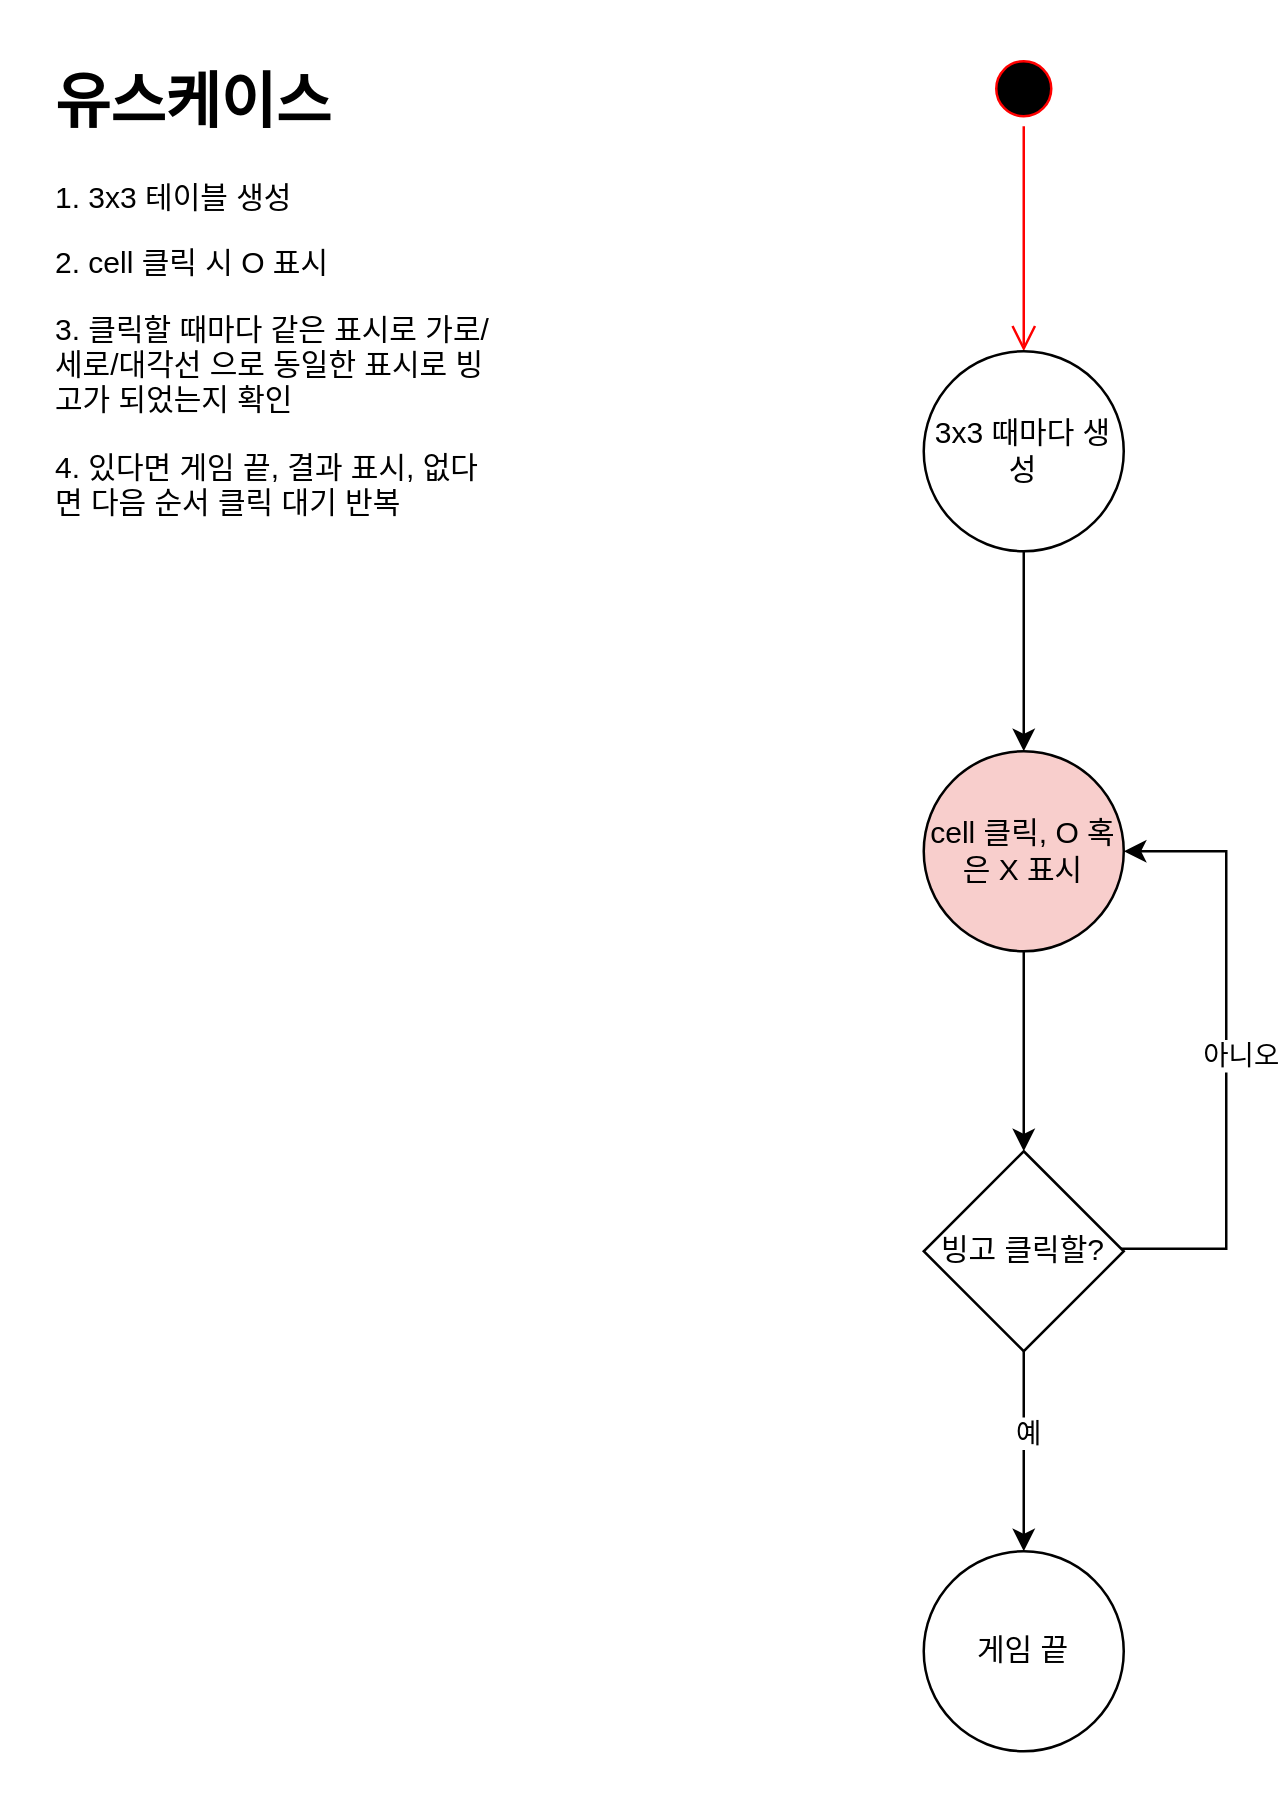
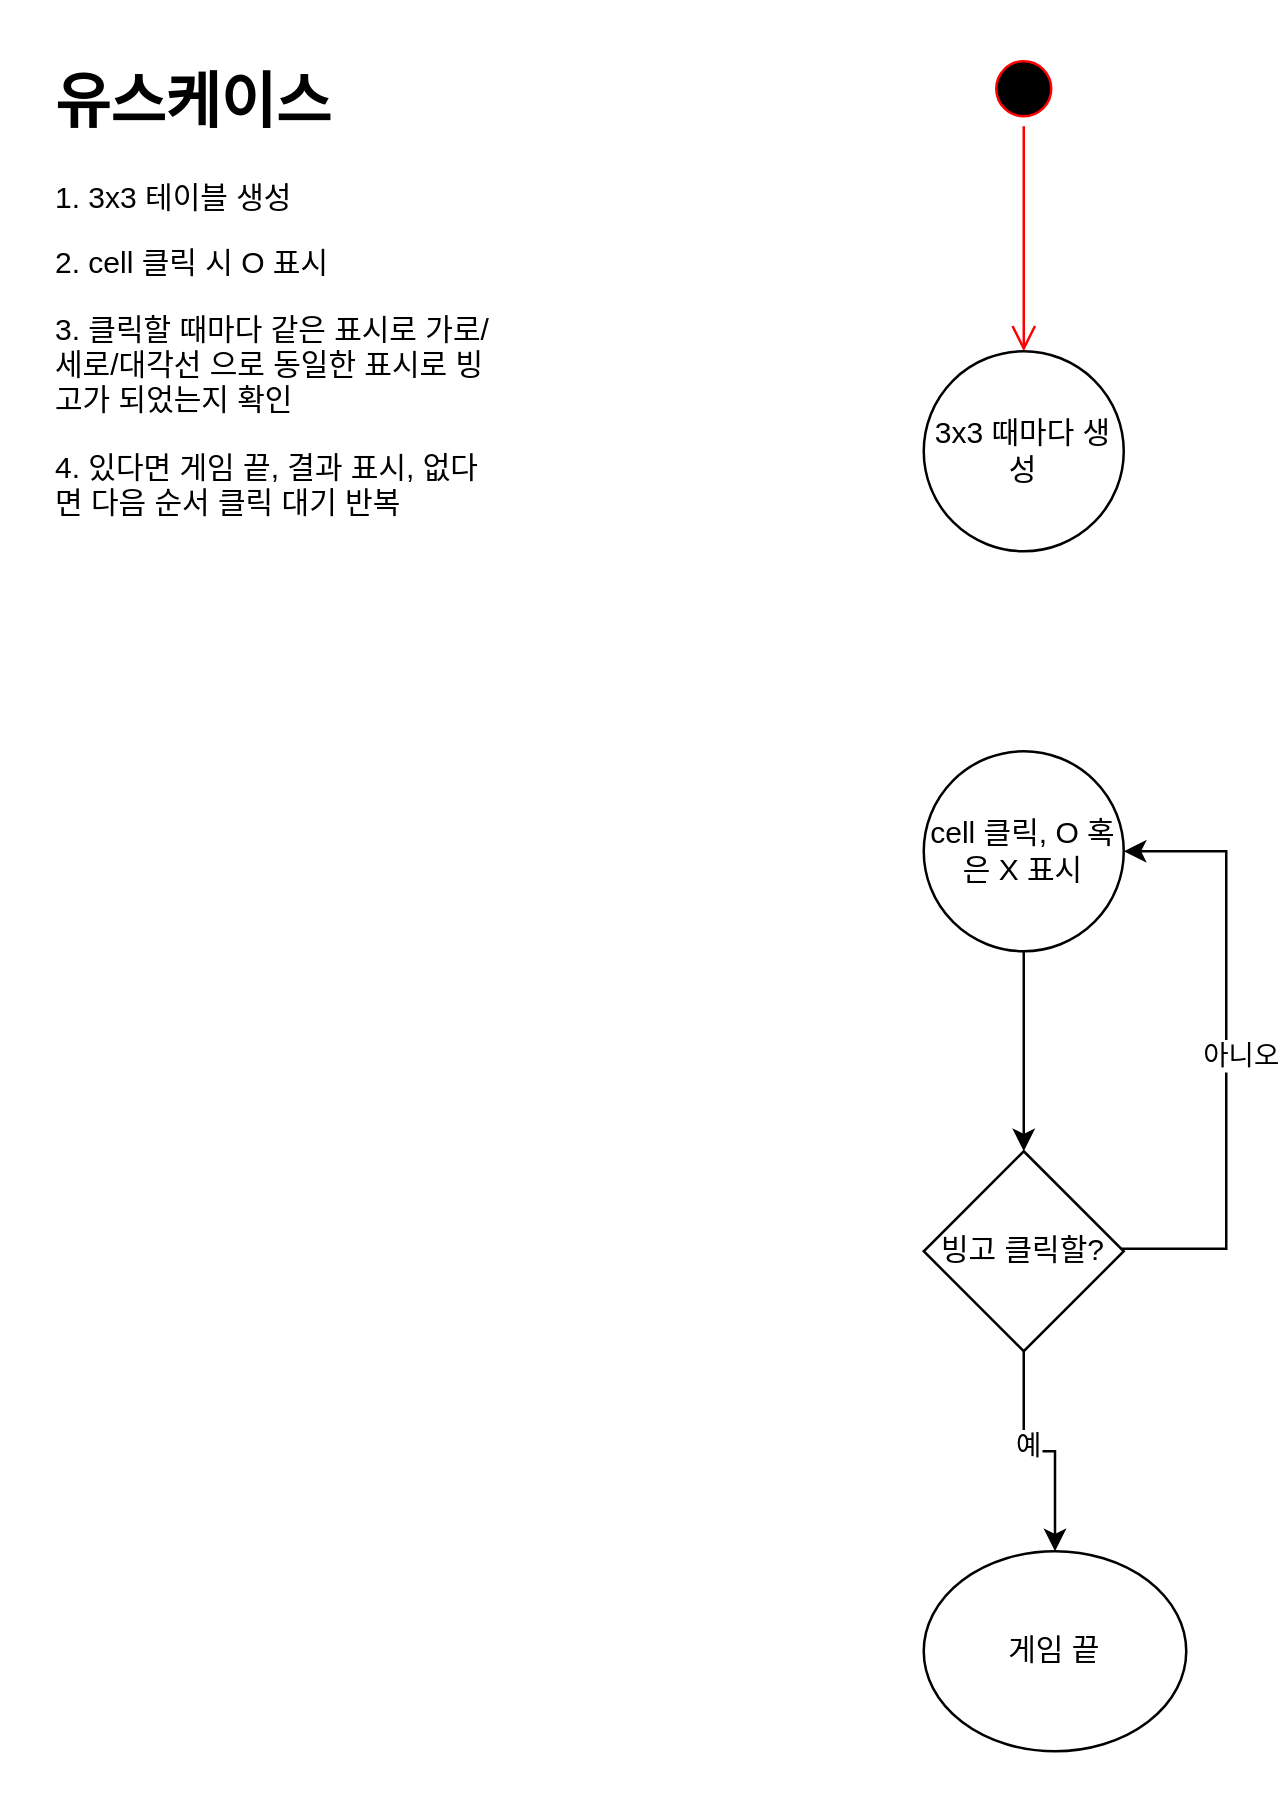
(1024, 643) -> none
(1024, 851) -> (1024, 851)
(1024, 1651) -> (1055, 1651)
